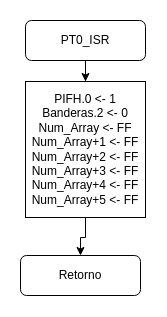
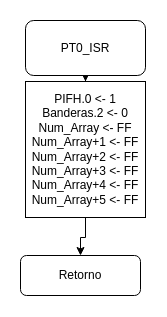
(86, 41) -> (86, 48)
